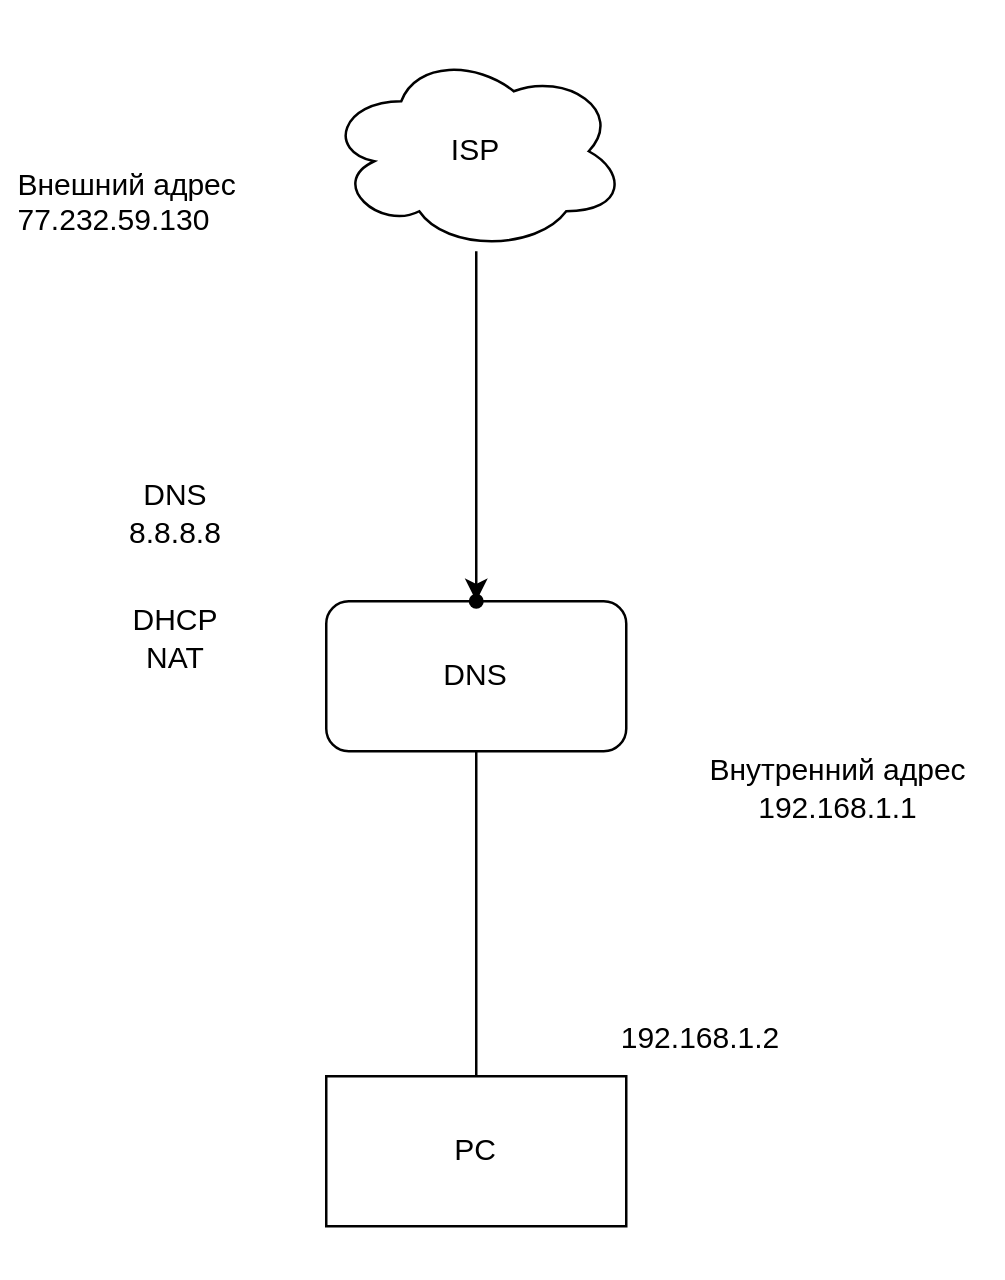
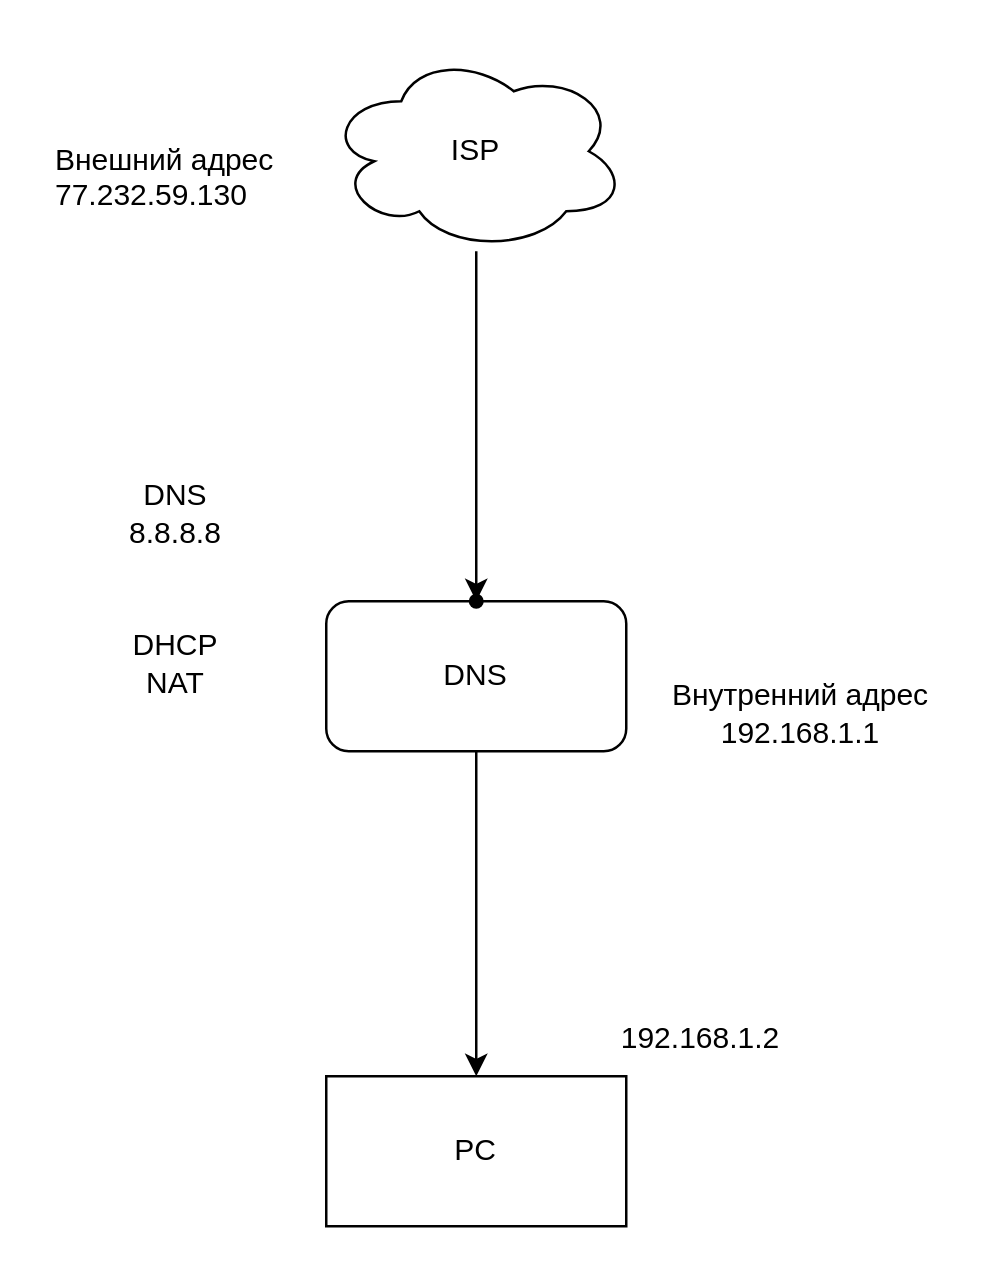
(151, 201) -> (189, 176)
(176, 639) -> (176, 664)
(839, 789) -> (801, 714)
(476, 1065) -> (476, 1058)
